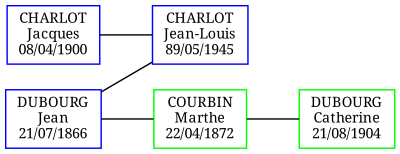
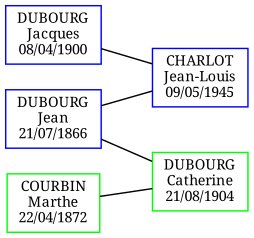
(53, 35) -> (53, 35)
(200, 35) -> (200, 78)
(127, 119) -> (127, 150)
